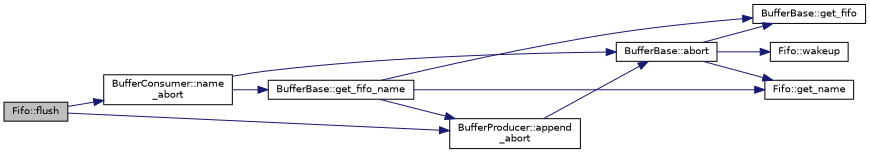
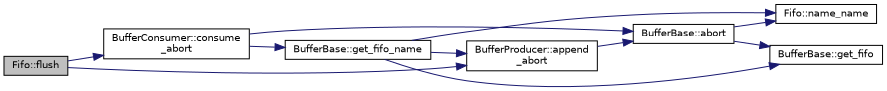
(809, 52) -> none
(168, 90) -> (177, 44)
(809, 90) -> (826, 14)
